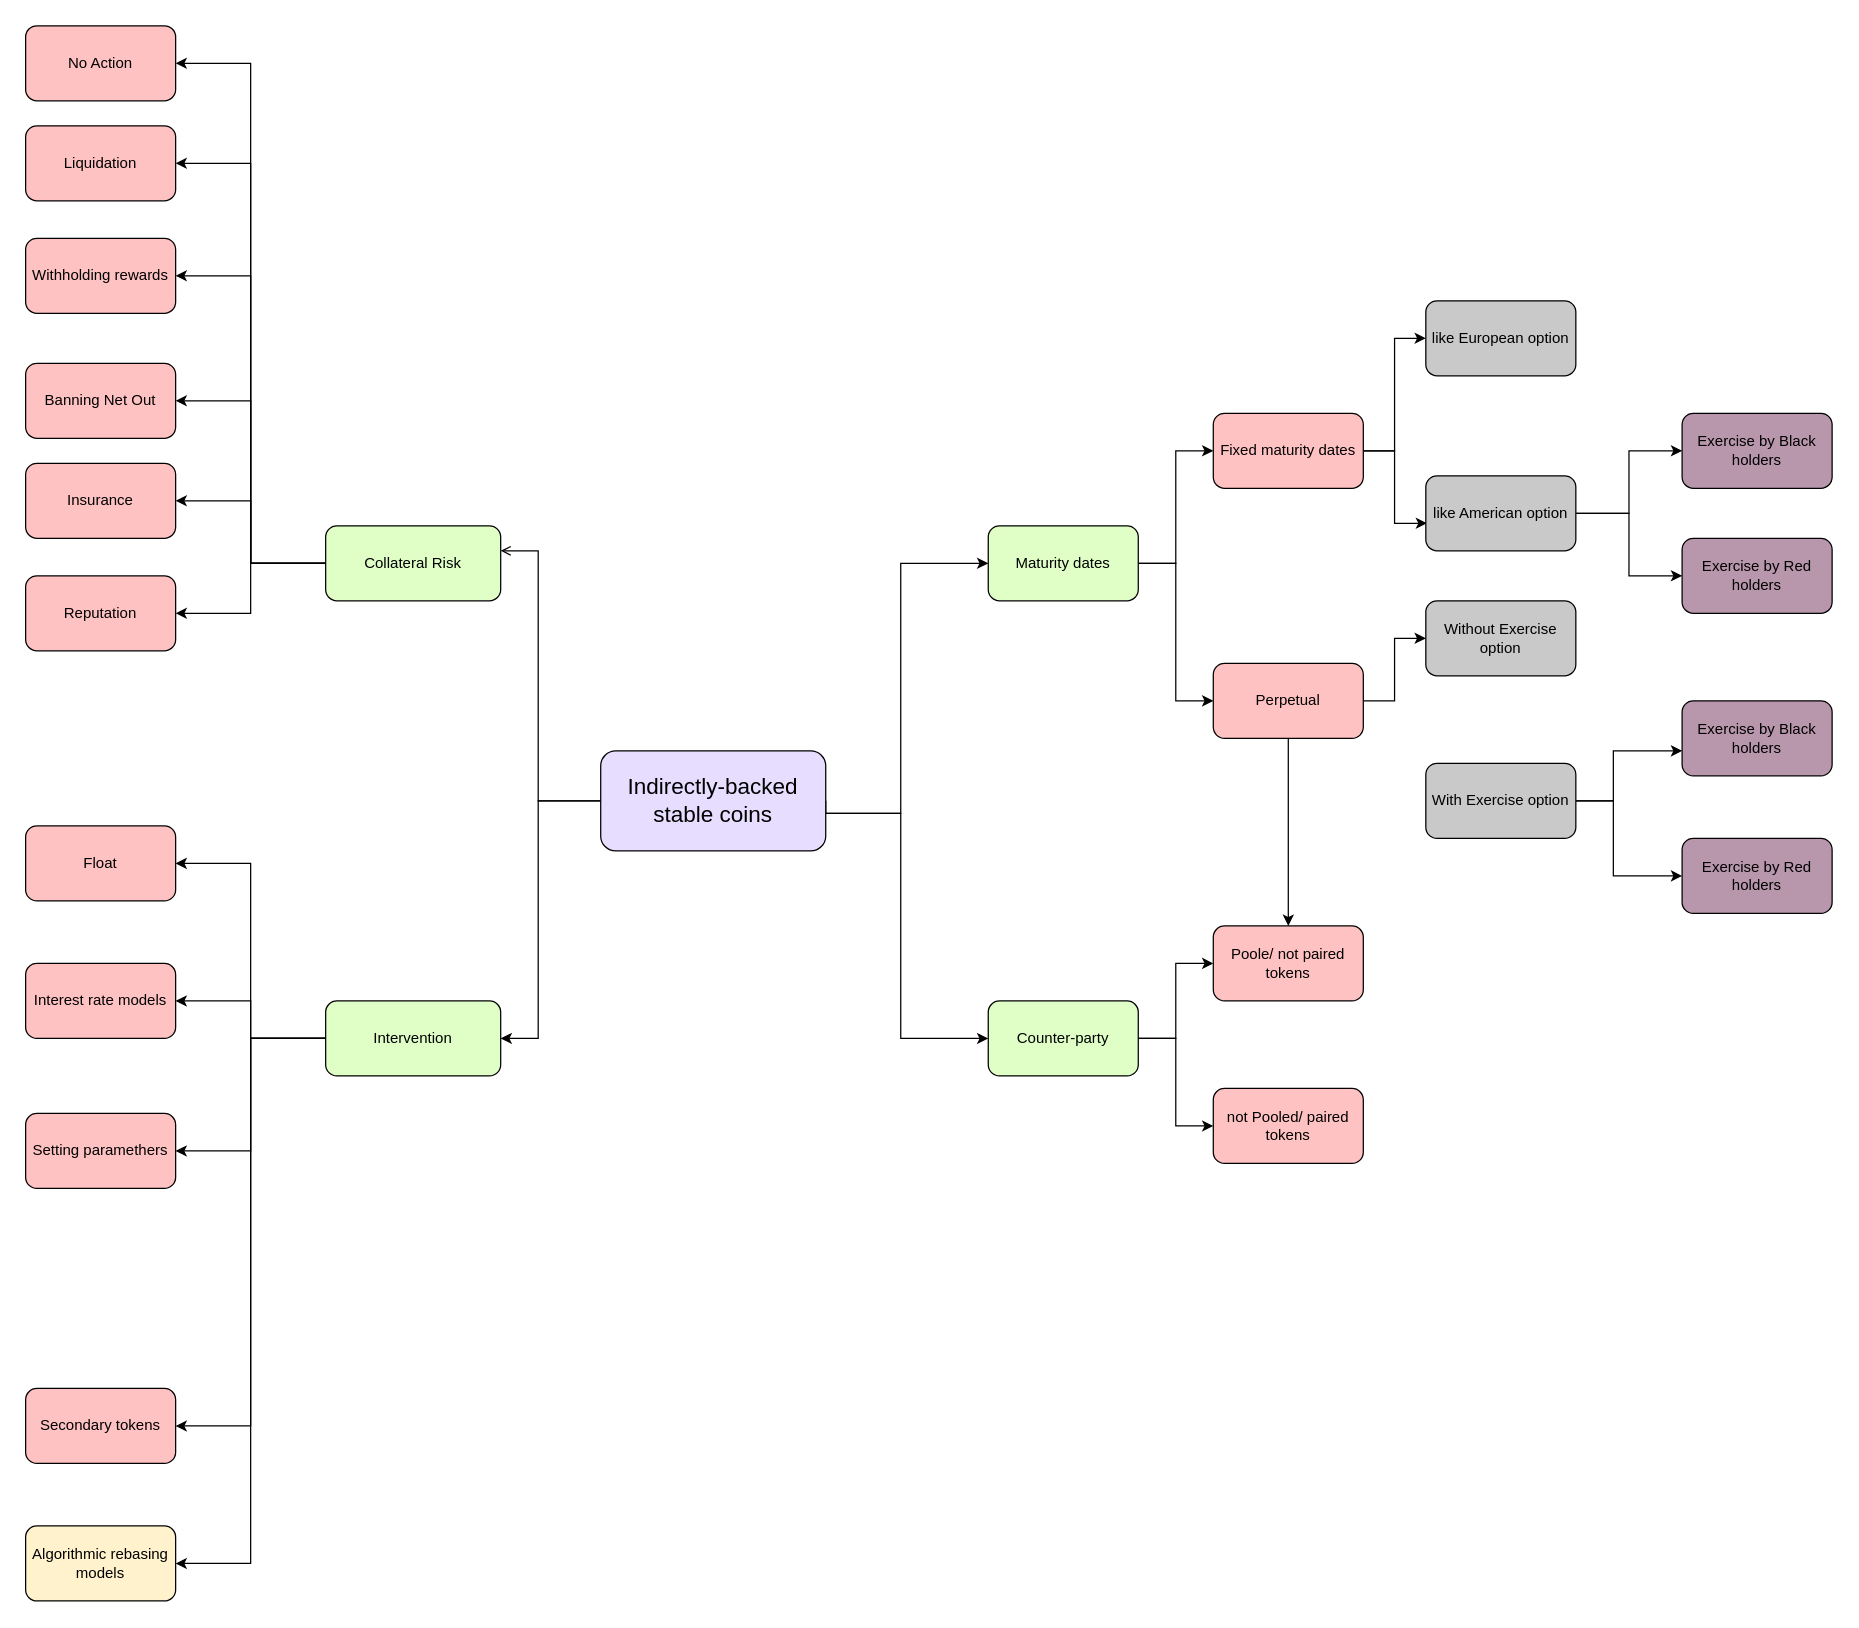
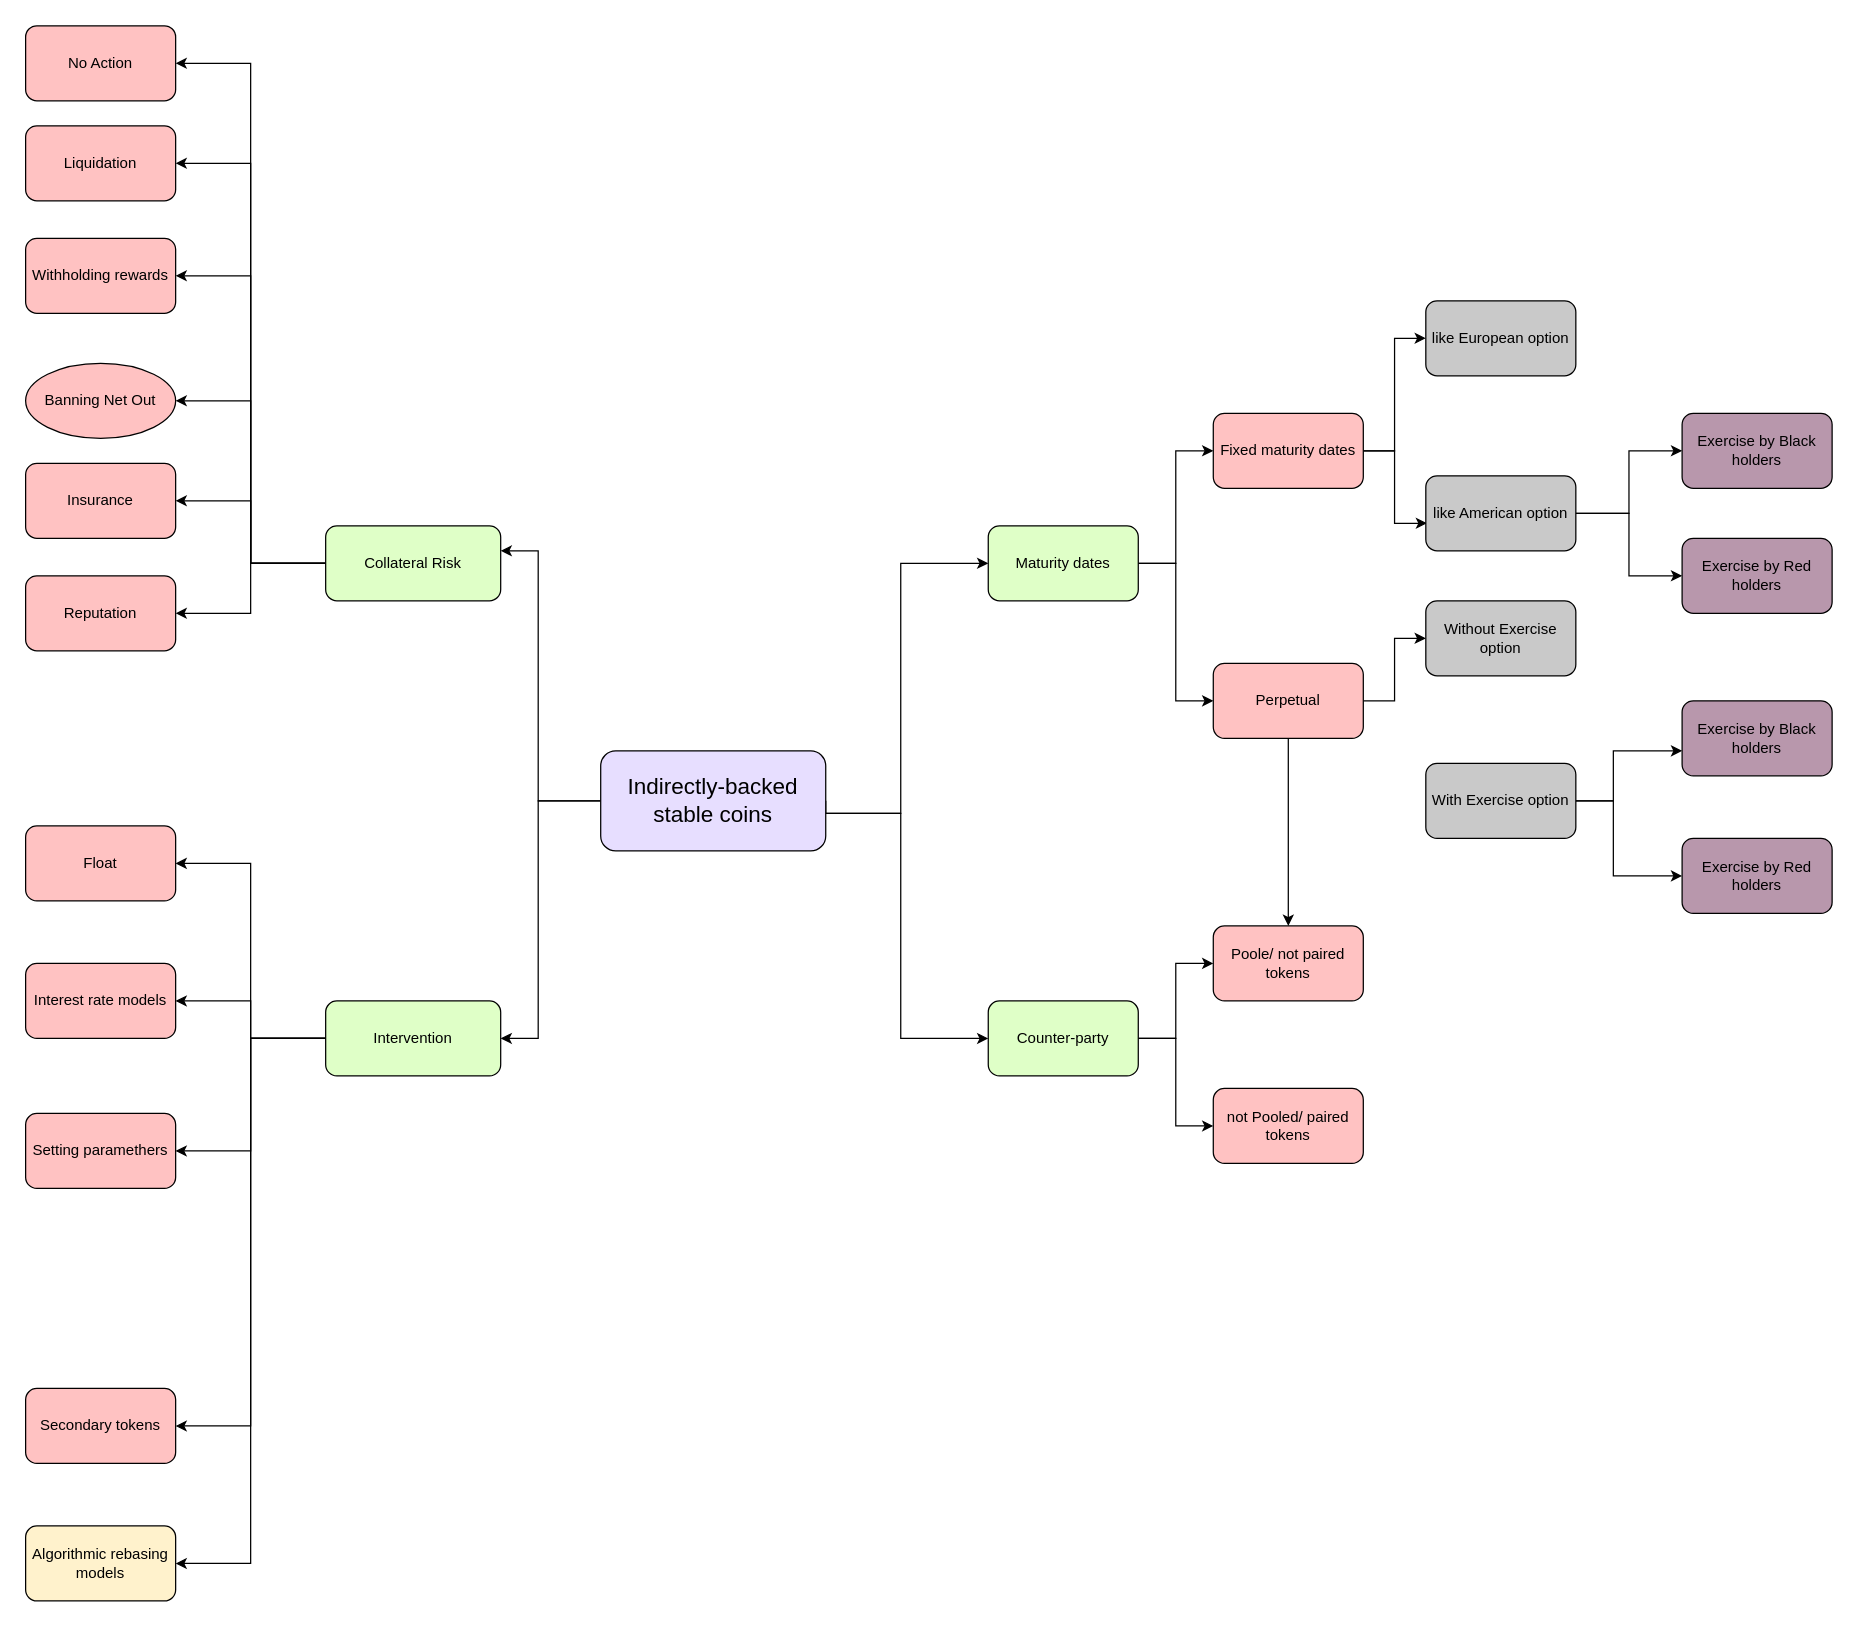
(101, 401) -> (101, 401)
(509, 551) -> (511, 551)
